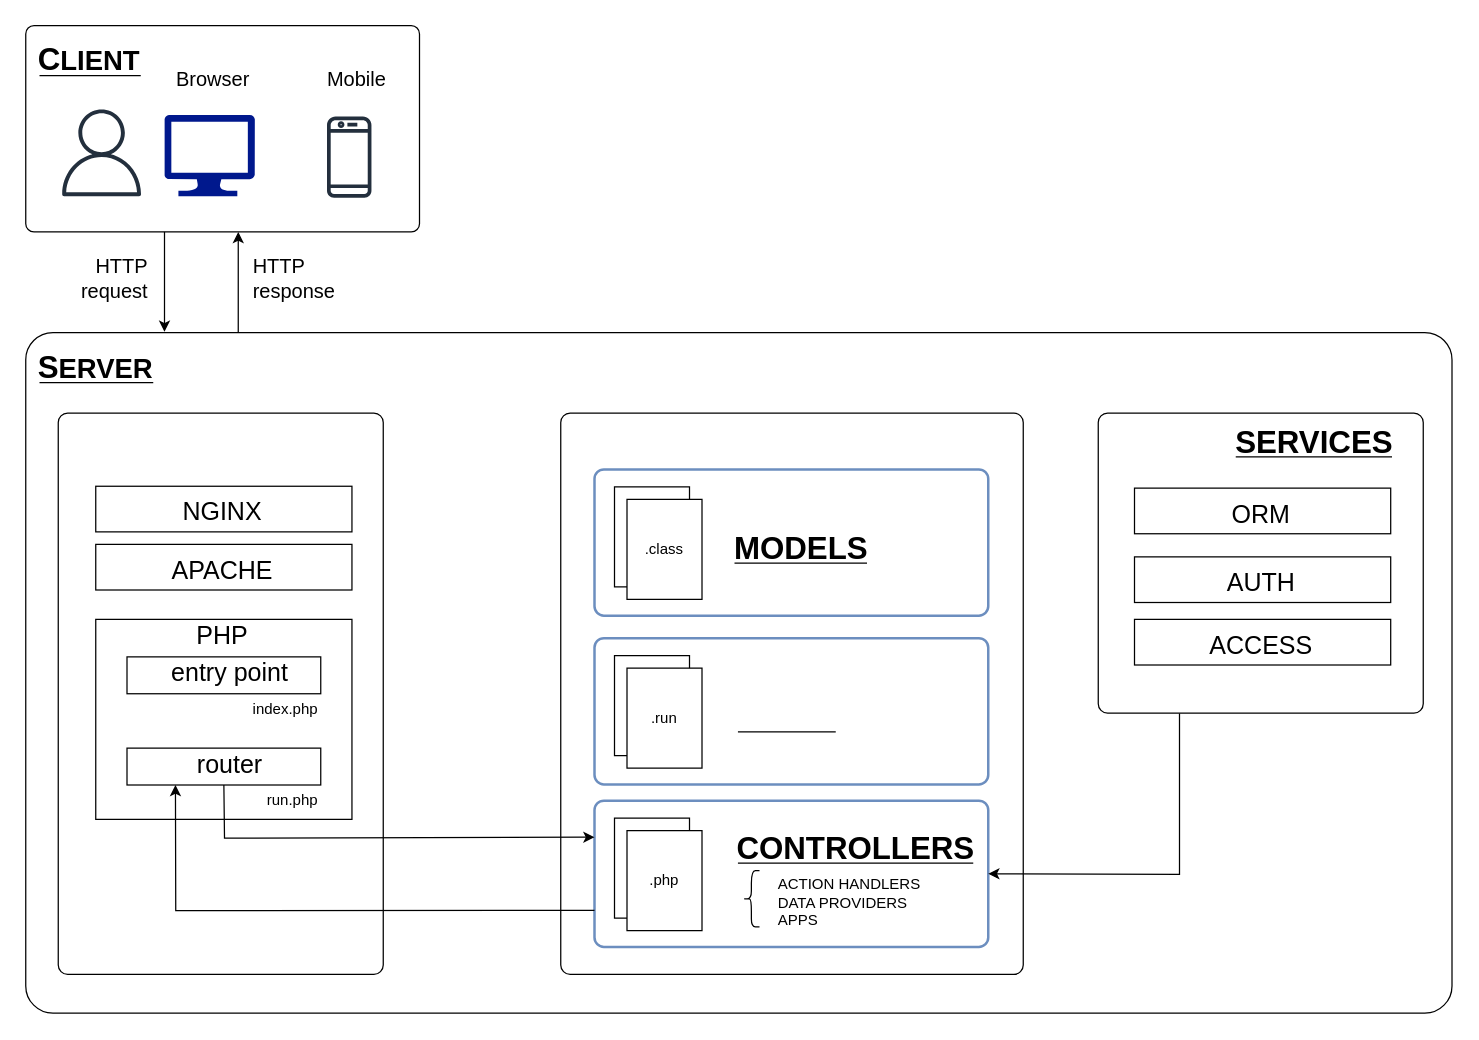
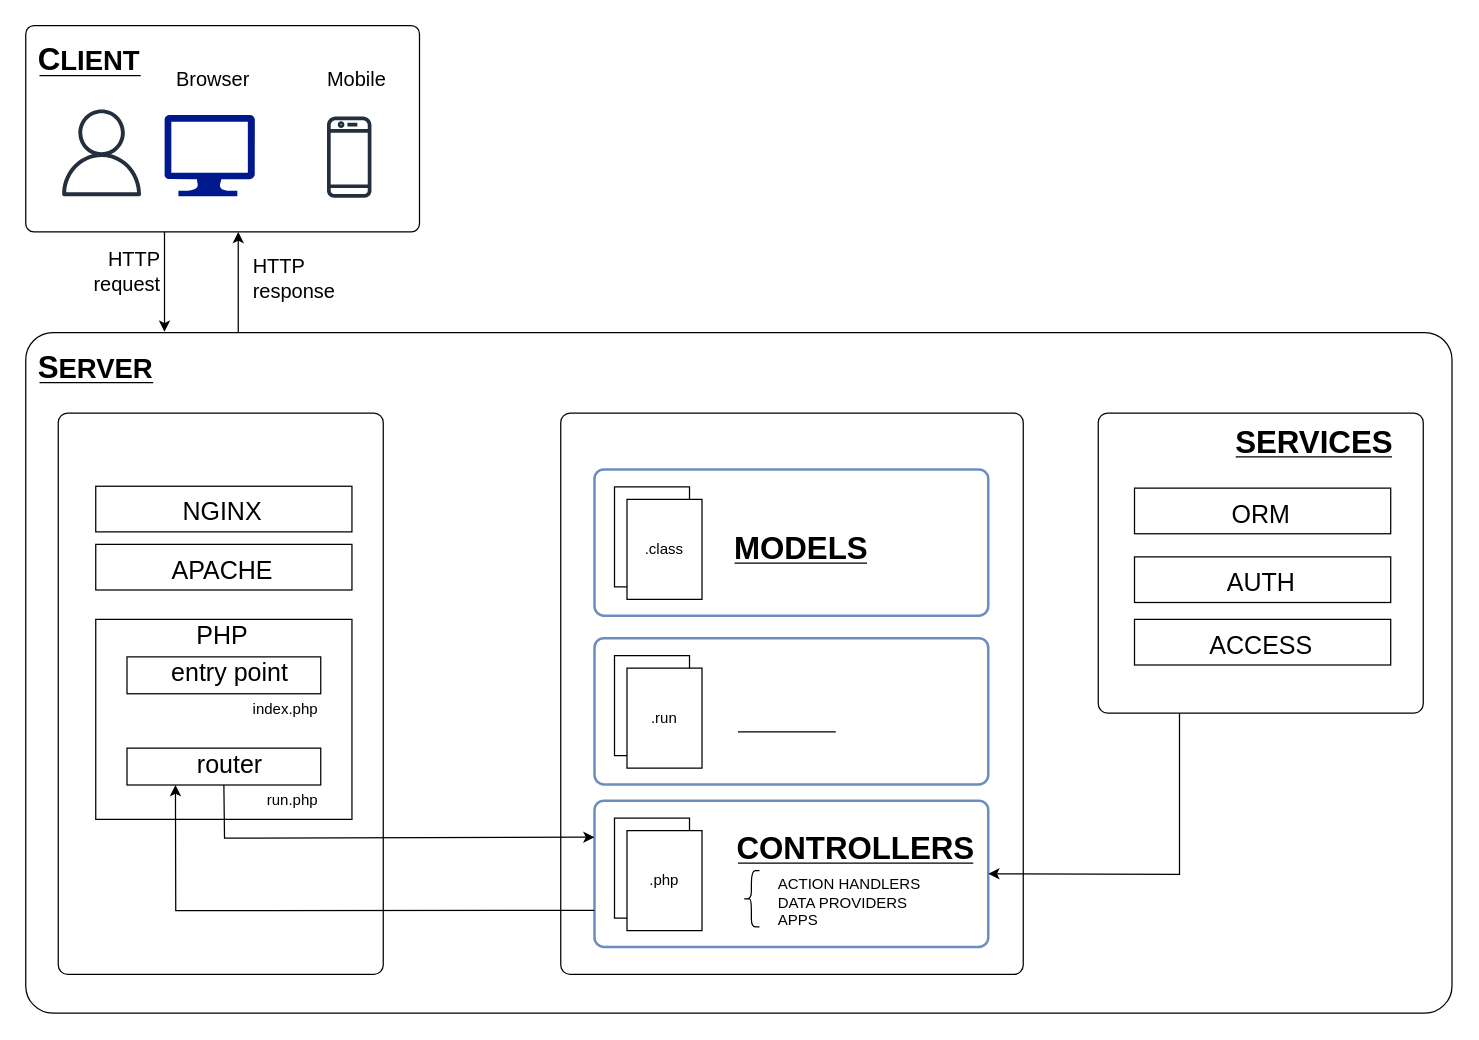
(88, 276) -> (101, 269)
